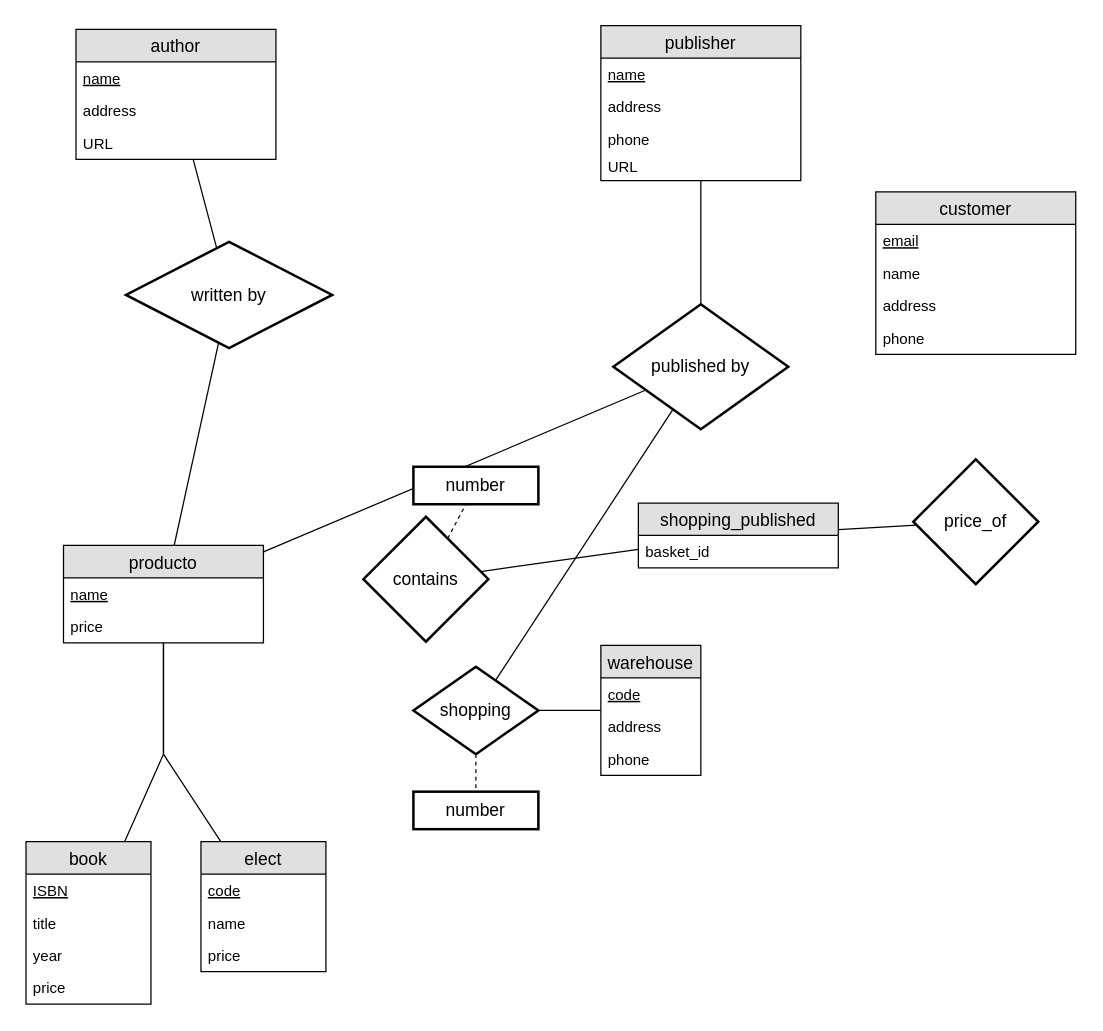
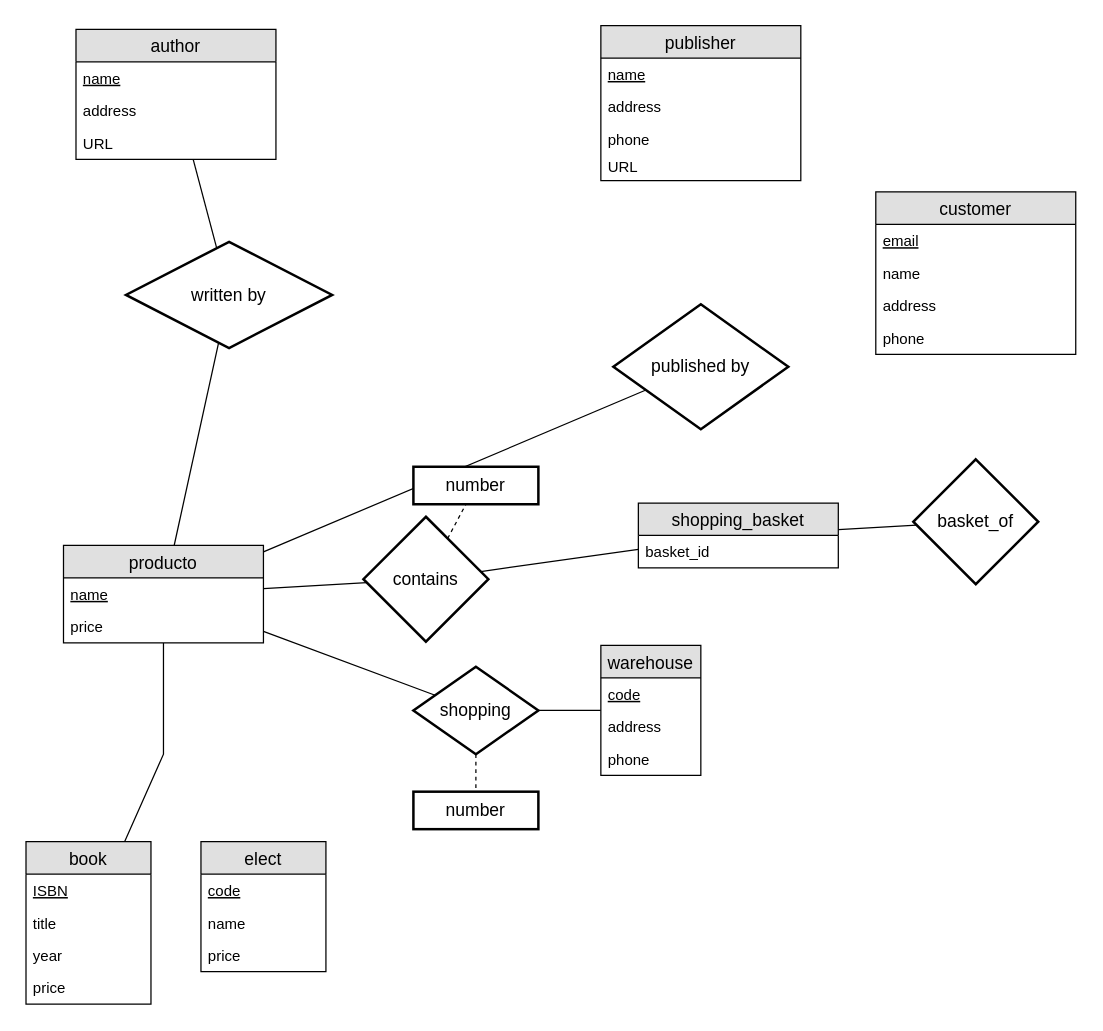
(701, 243) -> none
(738, 520) -> (738, 520)
(976, 522) -> (976, 522)
(584, 545) -> (349, 664)
none -> (315, 586)
(193, 800) -> none
